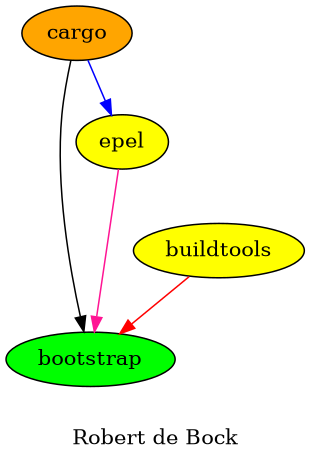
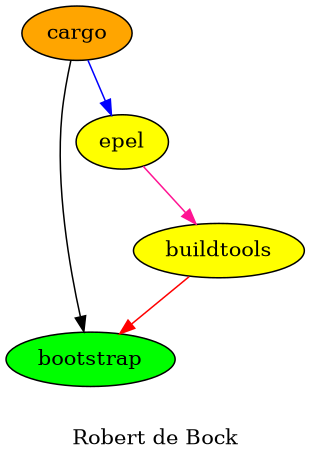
(108, 243) -> (164, 190)
